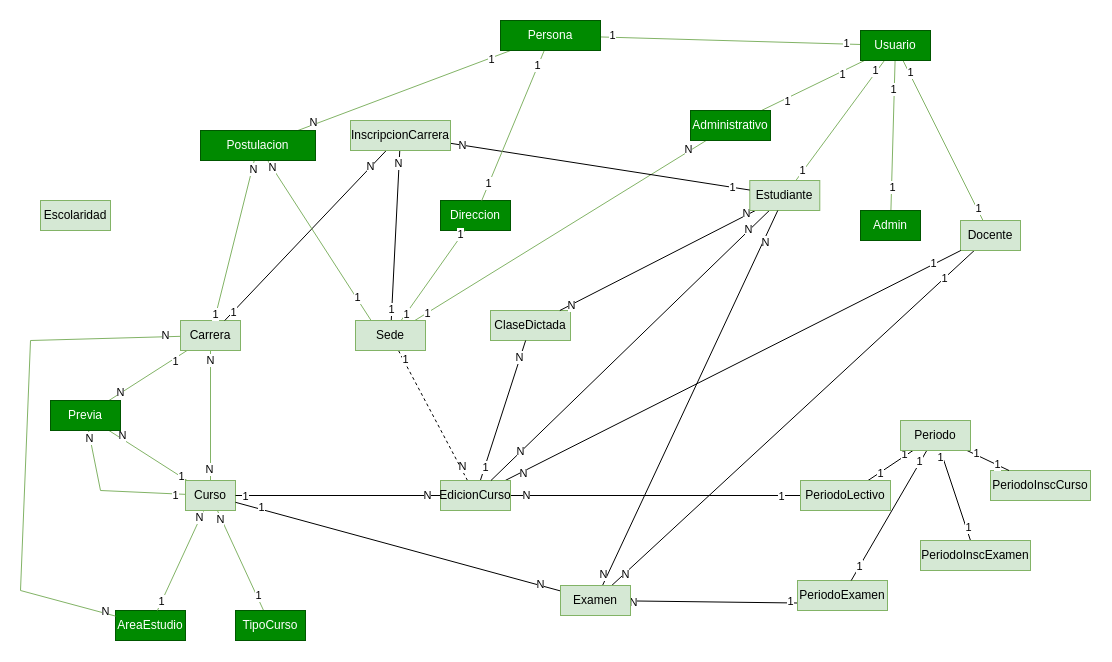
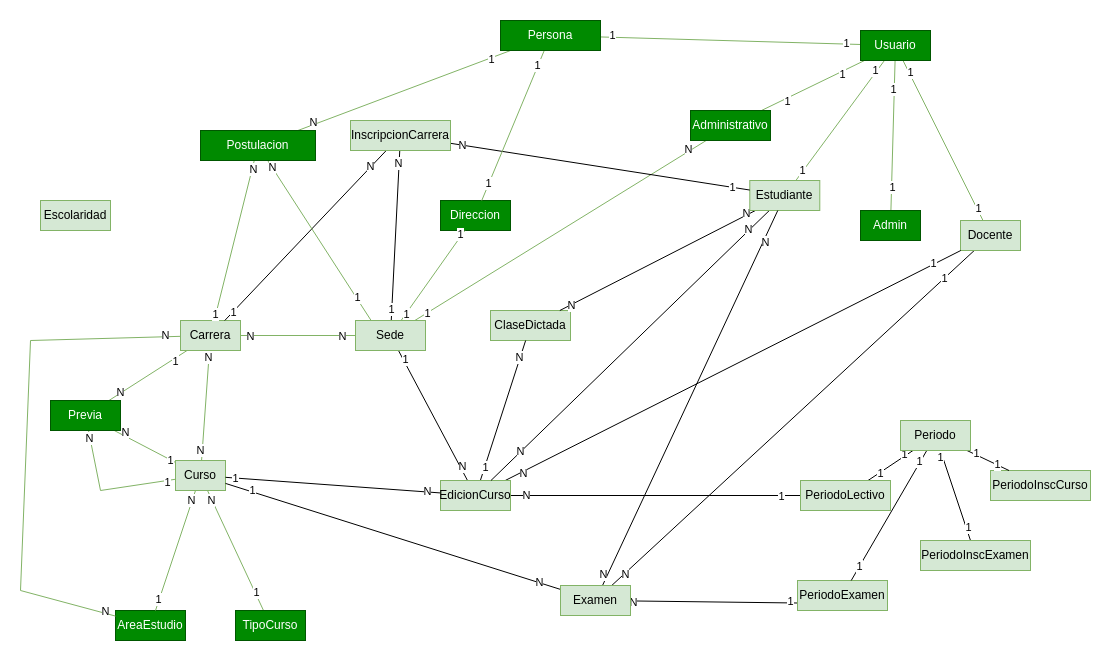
none -> (298, 336)
(433, 415) -> (433, 415)
(211, 496) -> (201, 476)
